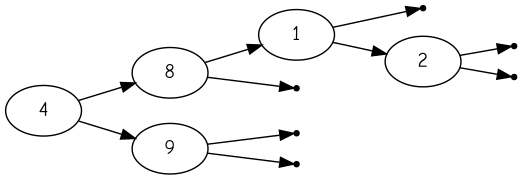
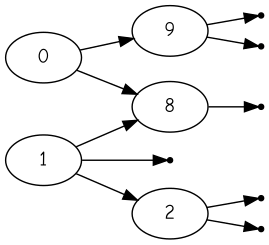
(227, 56) -> (100, 136)
(44, 111) -> (44, 58)
